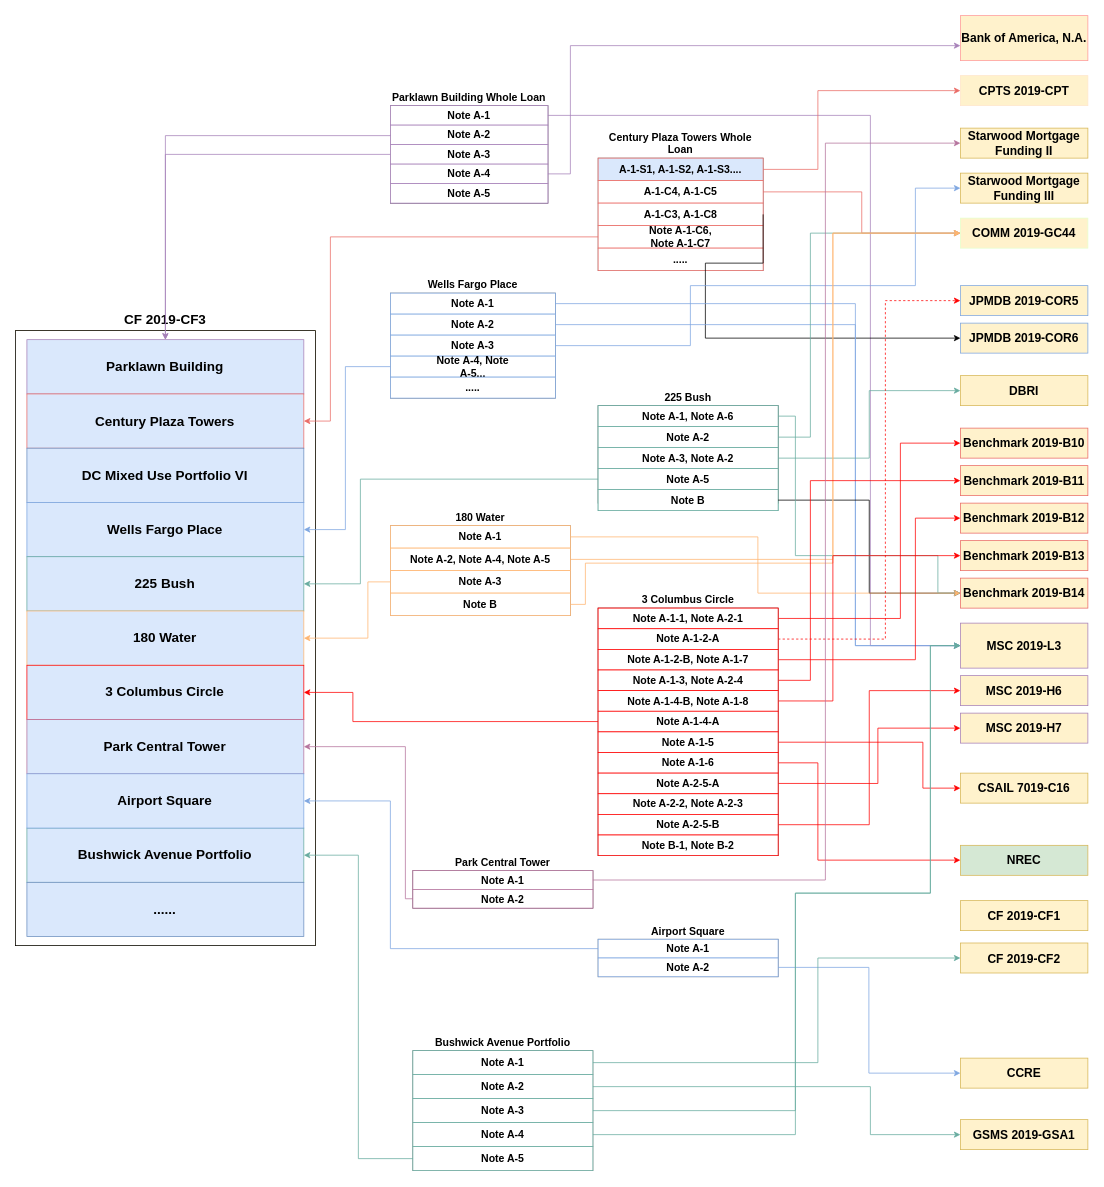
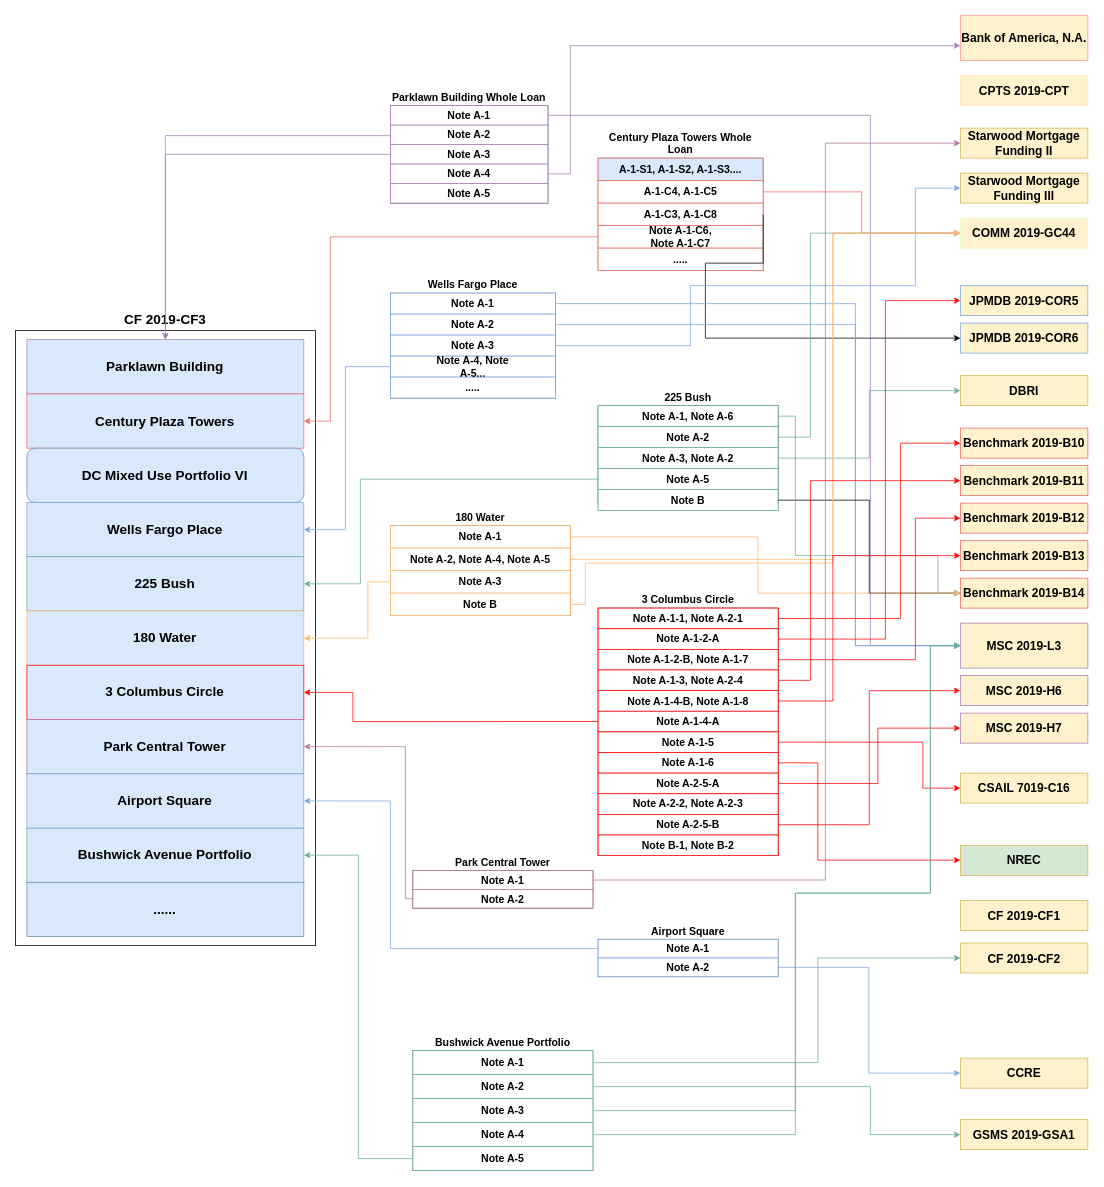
(885, 90) -> none
(165, 475) -> (165, 475)
(885, 489) -> (885, 489)
